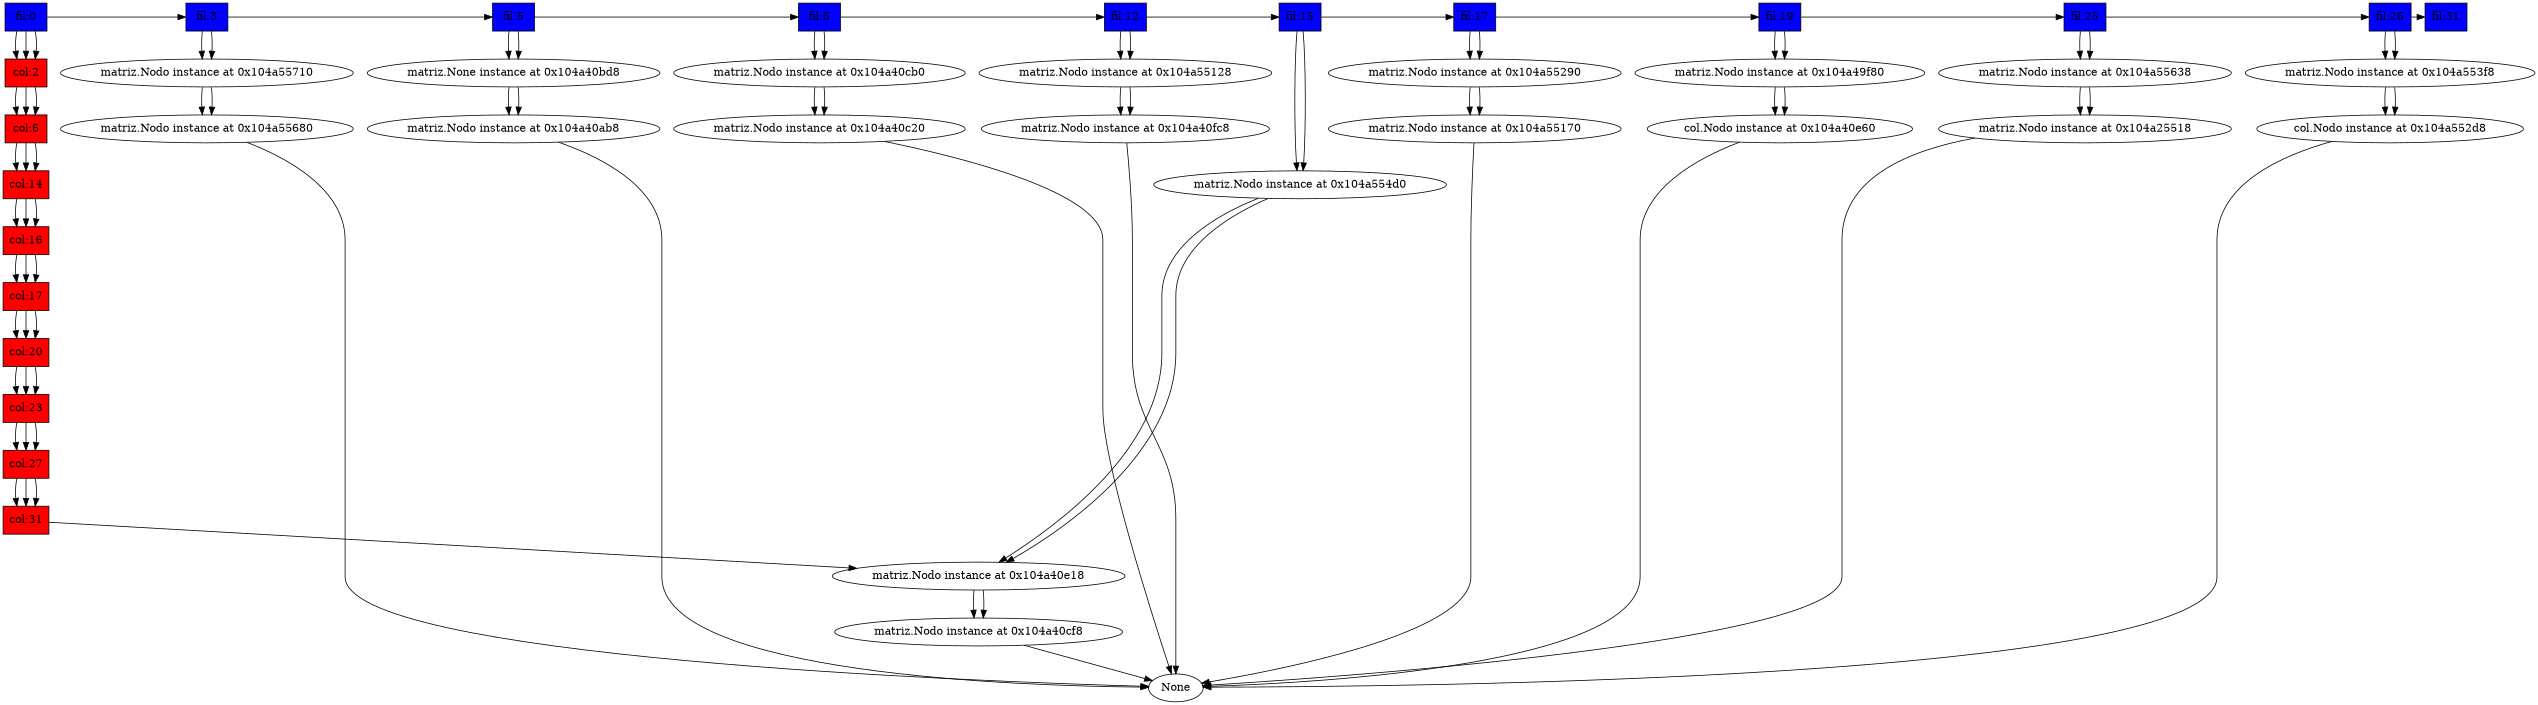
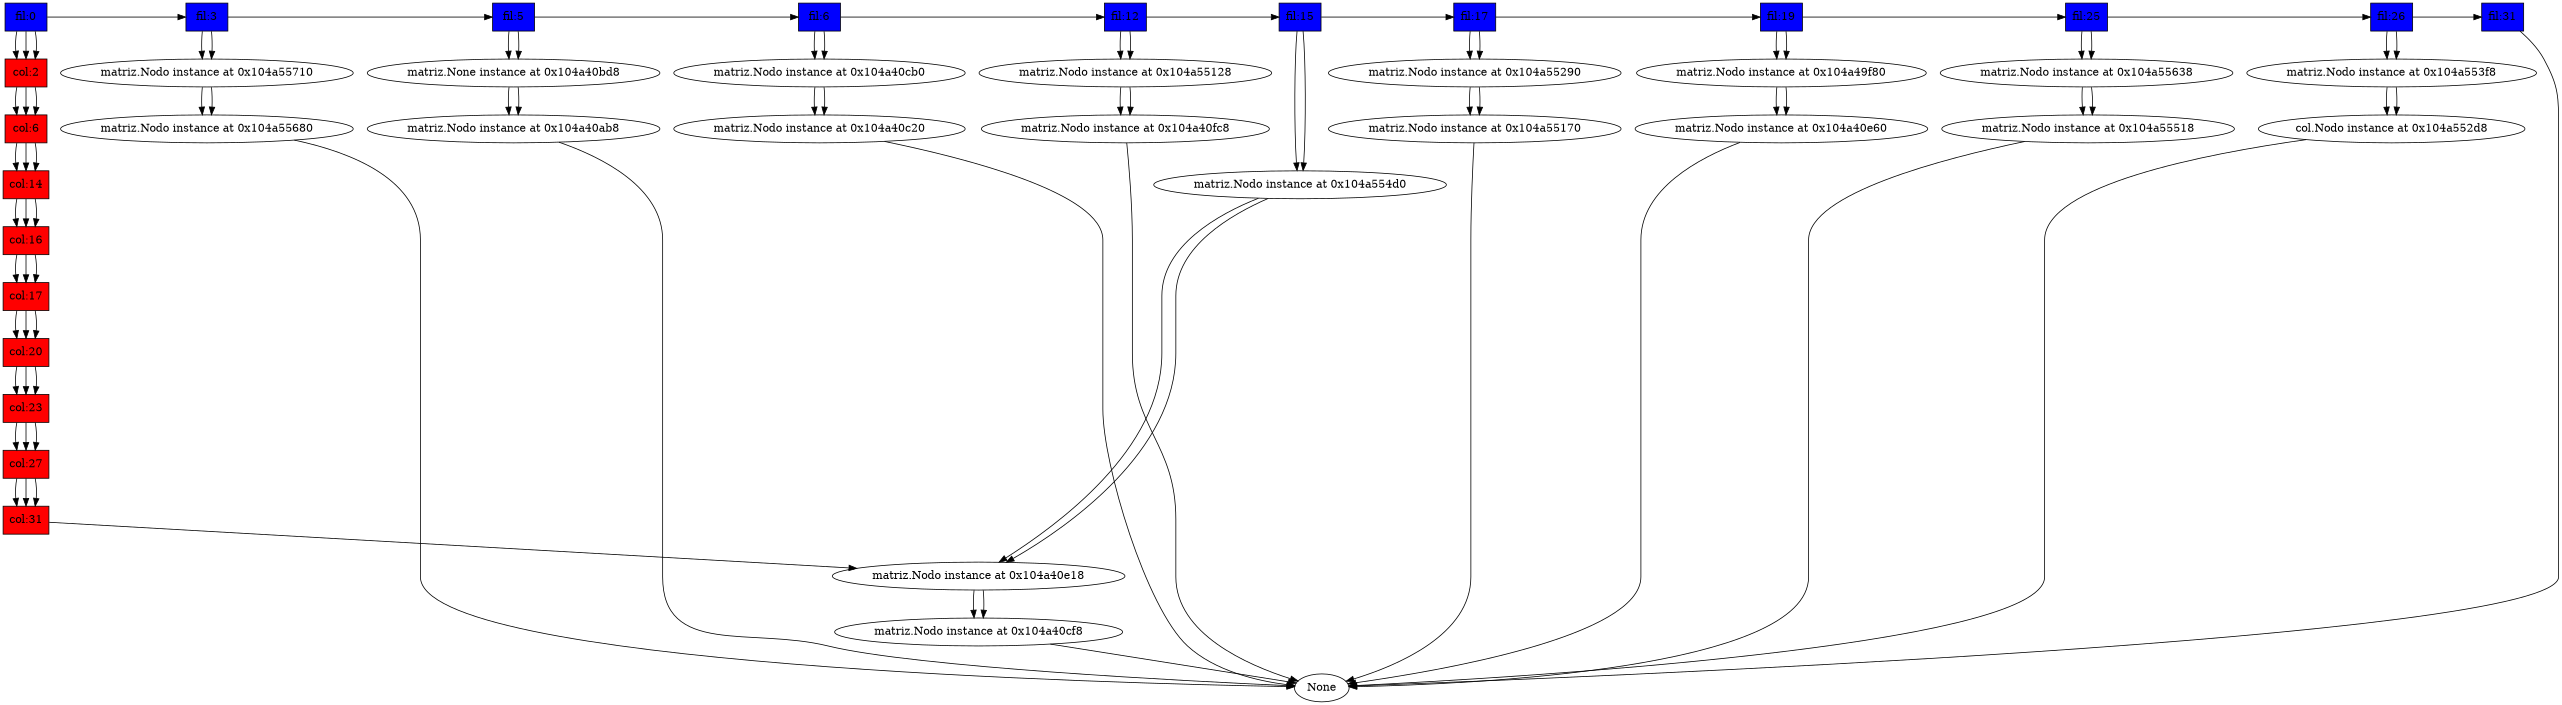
(1780, 129) -> (1781, 129)
(2085, 129) -> (2088, 129)
none -> (2240, 636)
